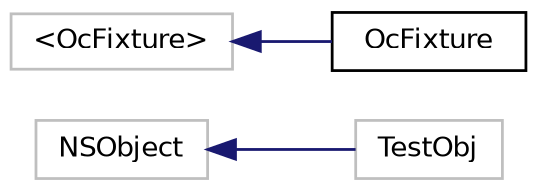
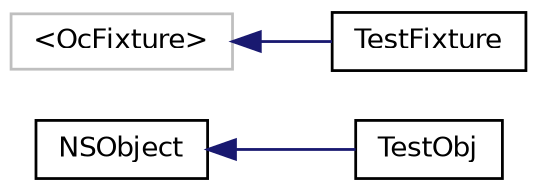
(429, 42) -> (429, 42)
(122, 149) -> (122, 149)
(429, 149) -> (429, 149)
